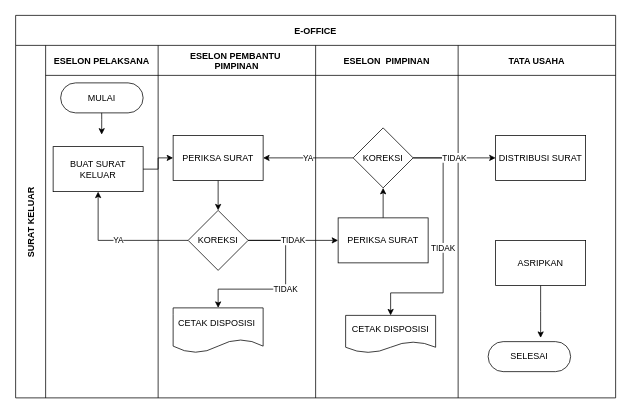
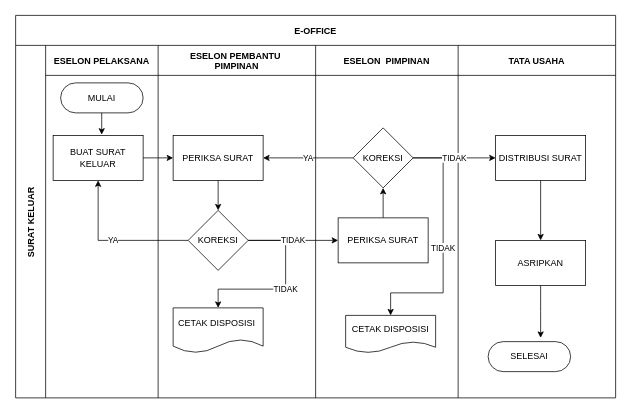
(98, 169) -> (98, 158)
none -> (540, 207)
